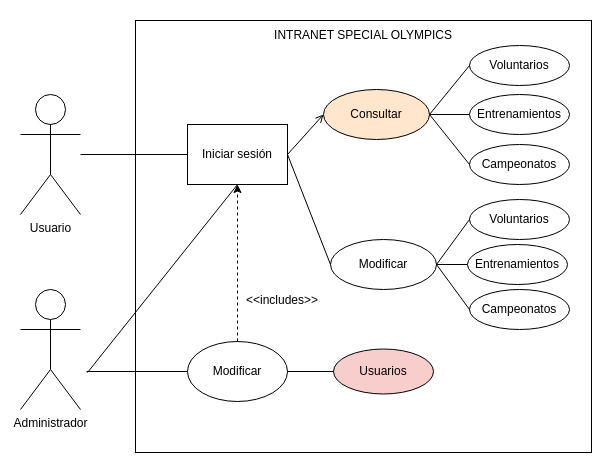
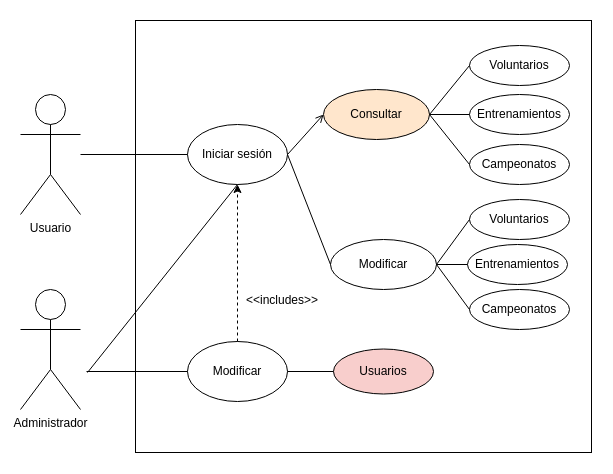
(364, 36) -> none
(238, 155) -> (238, 155)
